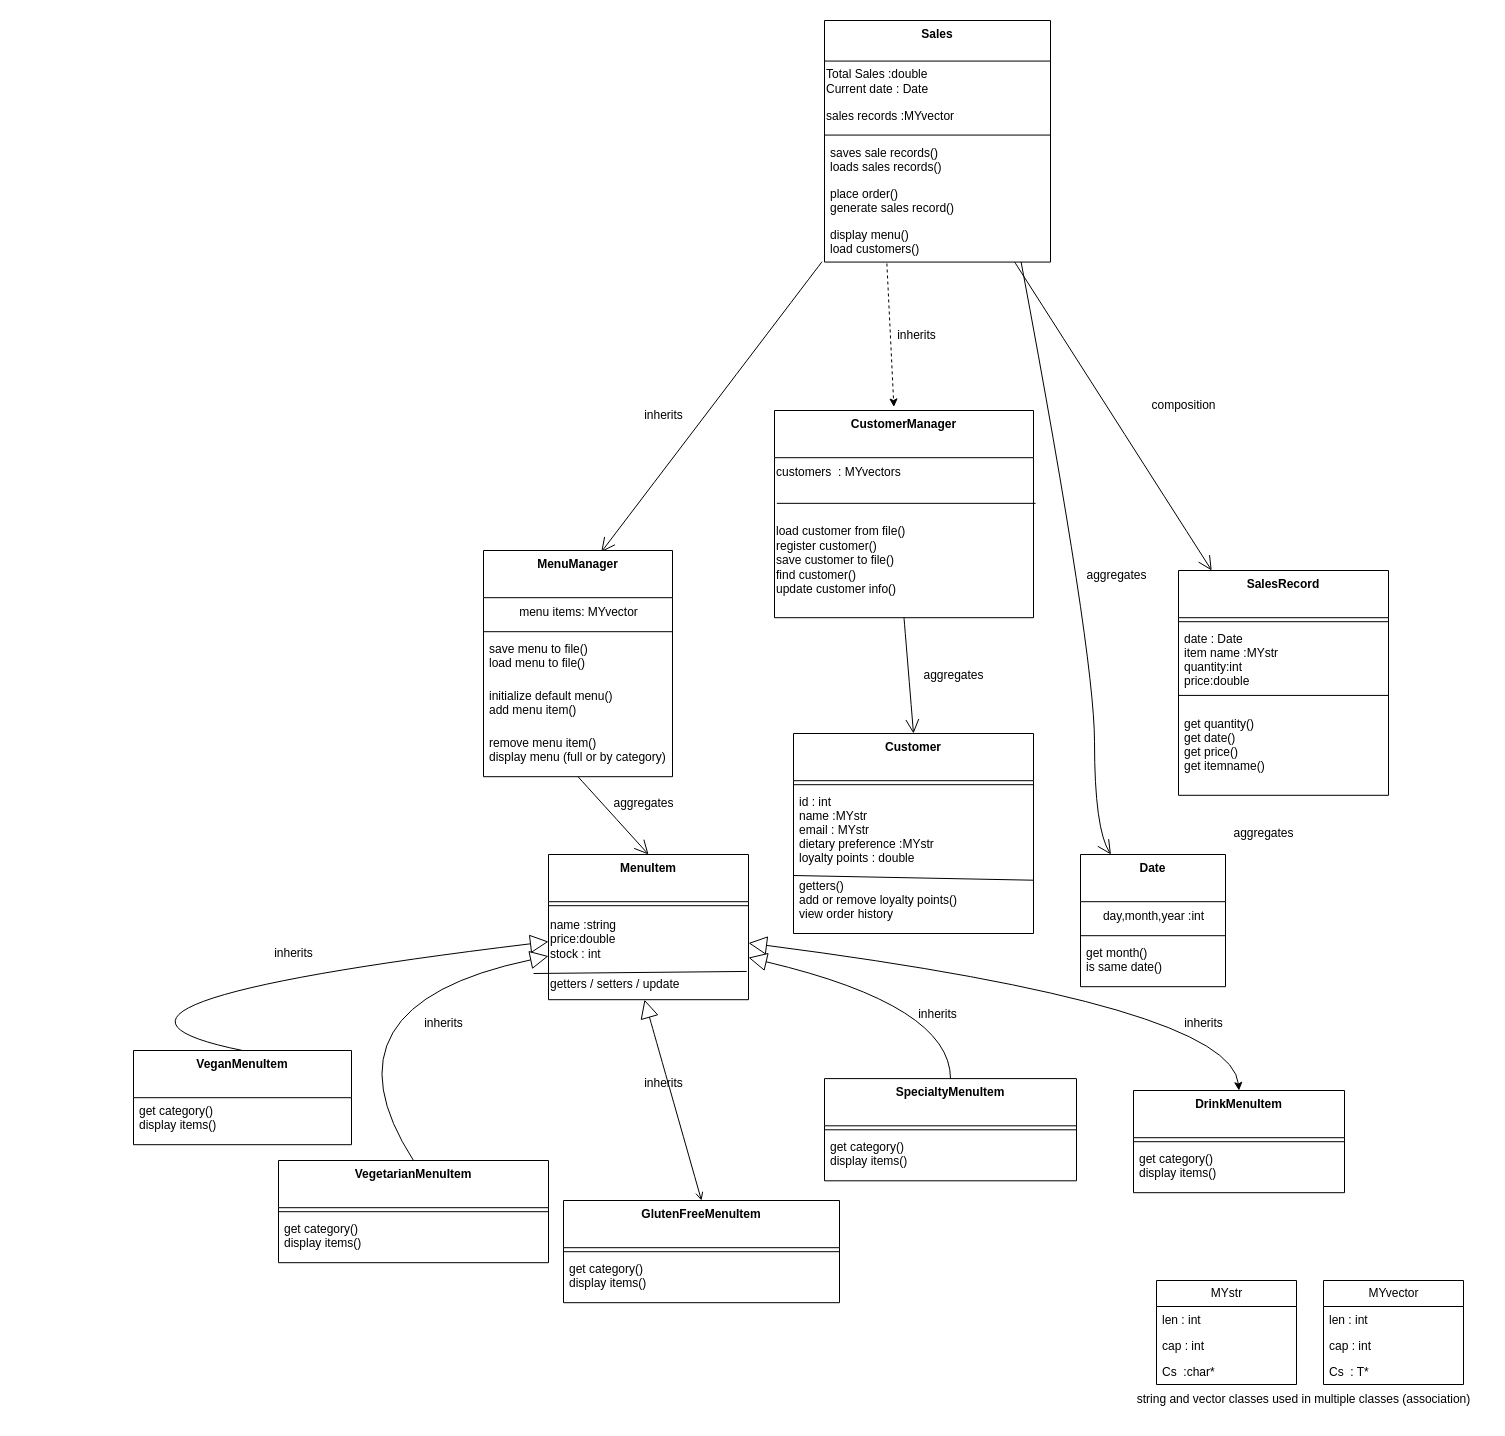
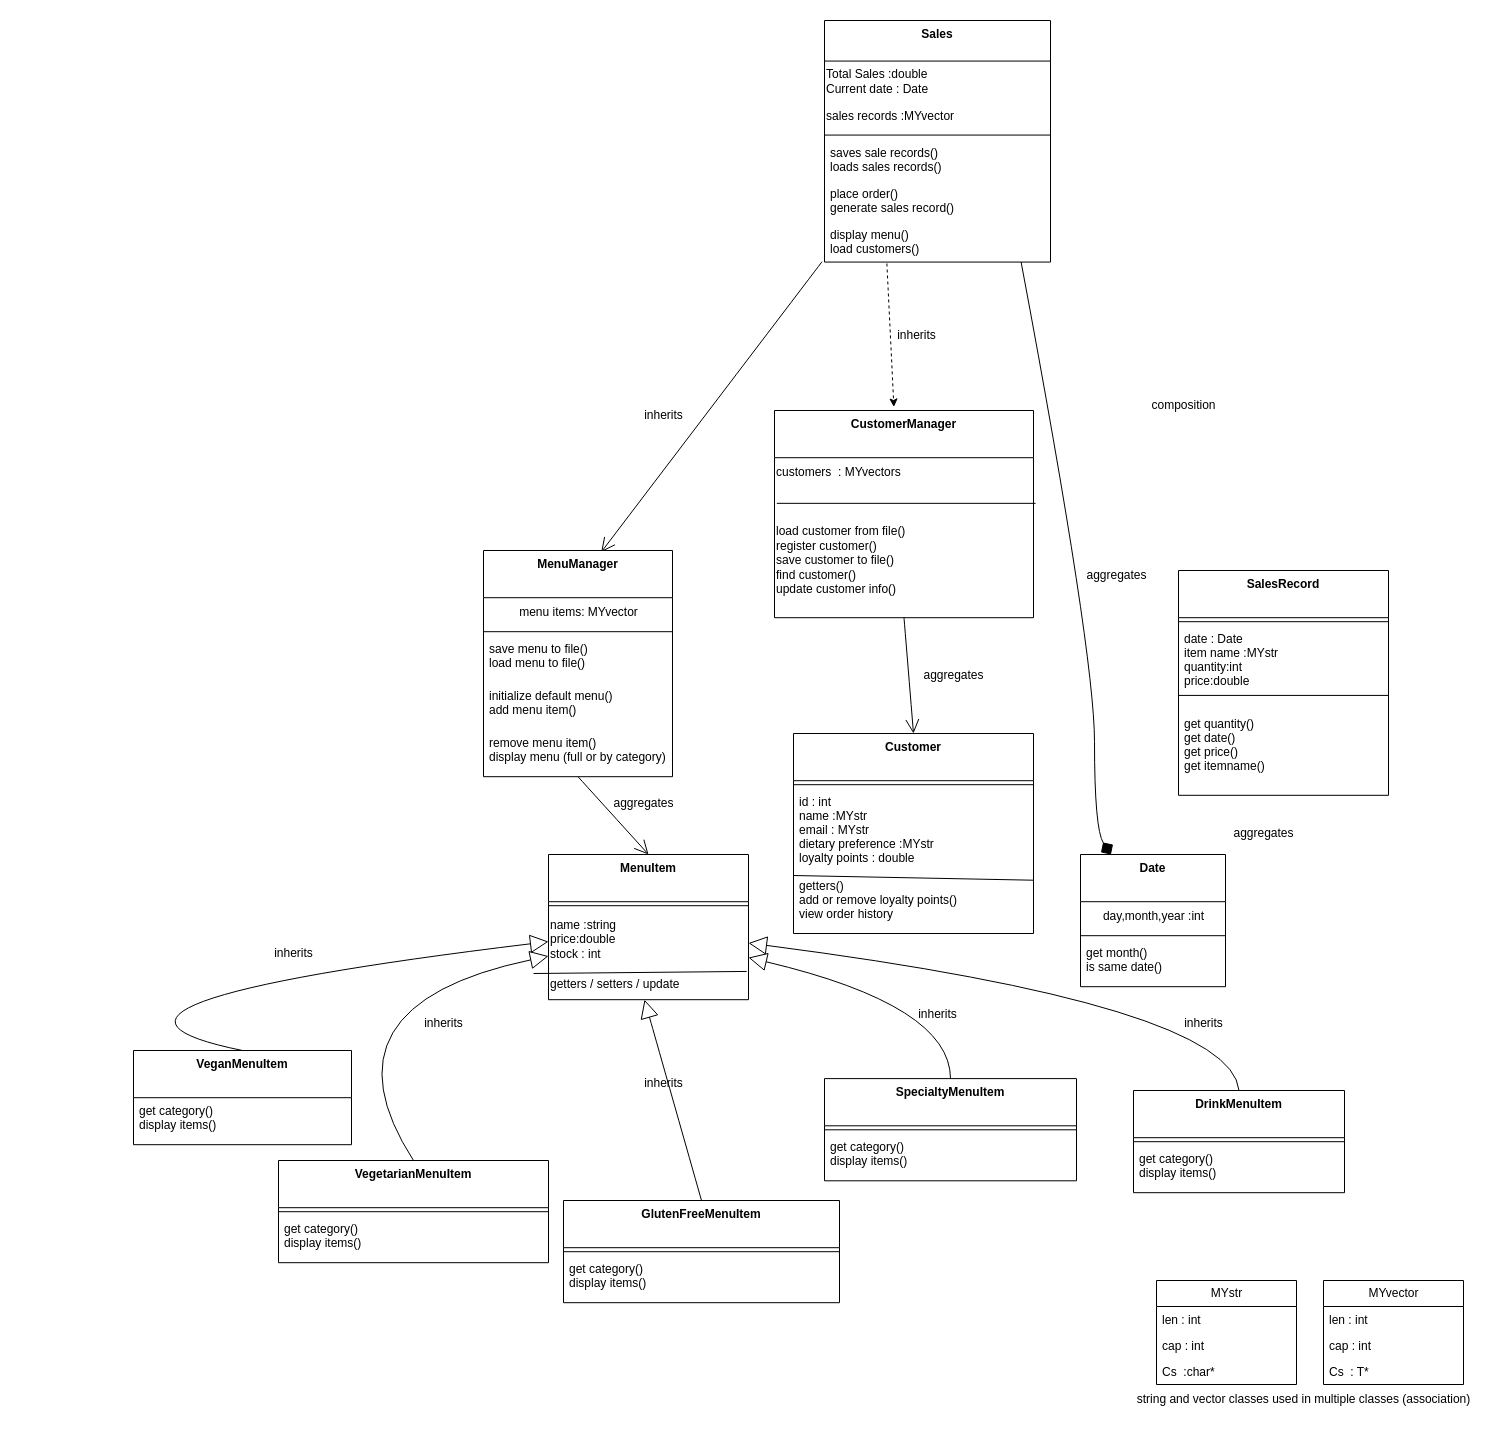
(1118, 424) -> none
(1099, 821) -> (1097, 815)
(1124, 1012) -> (1126, 1015)
(700, 1195) -> (700, 1196)
